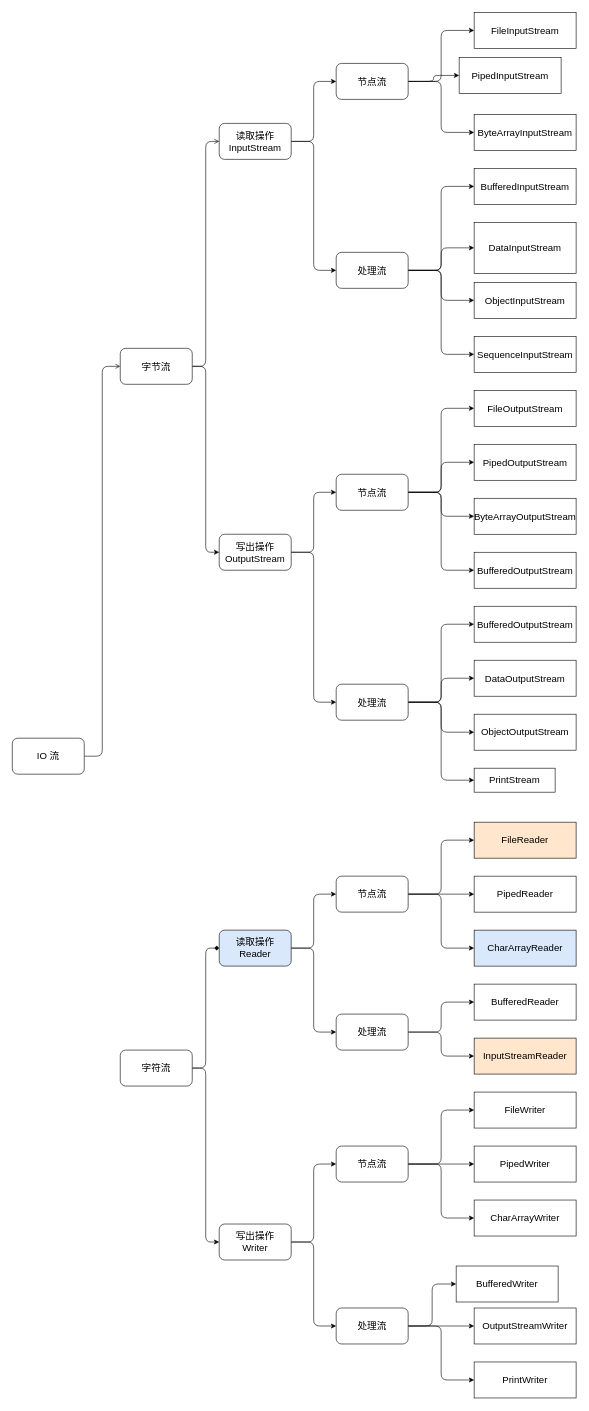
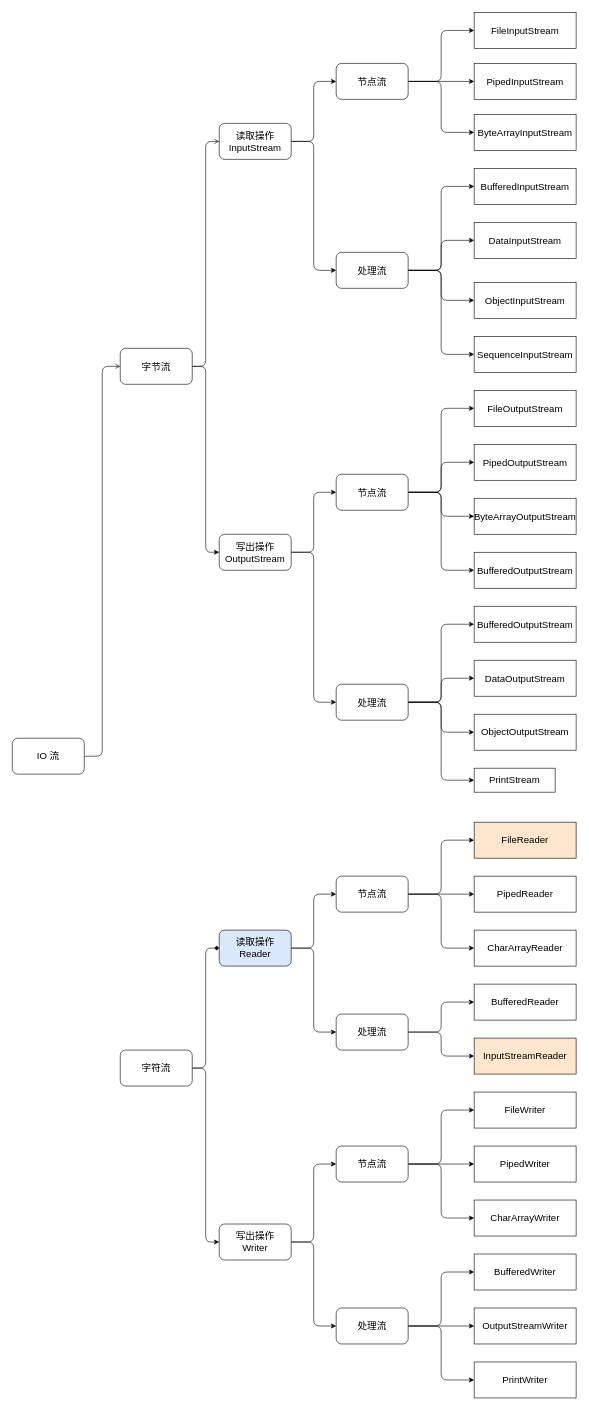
(510, 75) -> (525, 81)
(525, 248) -> (525, 240)
(525, 948) -> (525, 948)
(507, 1284) -> (525, 1272)
